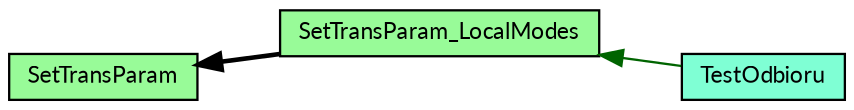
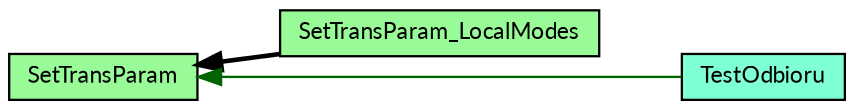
(652, 62) -> (452, 77)
